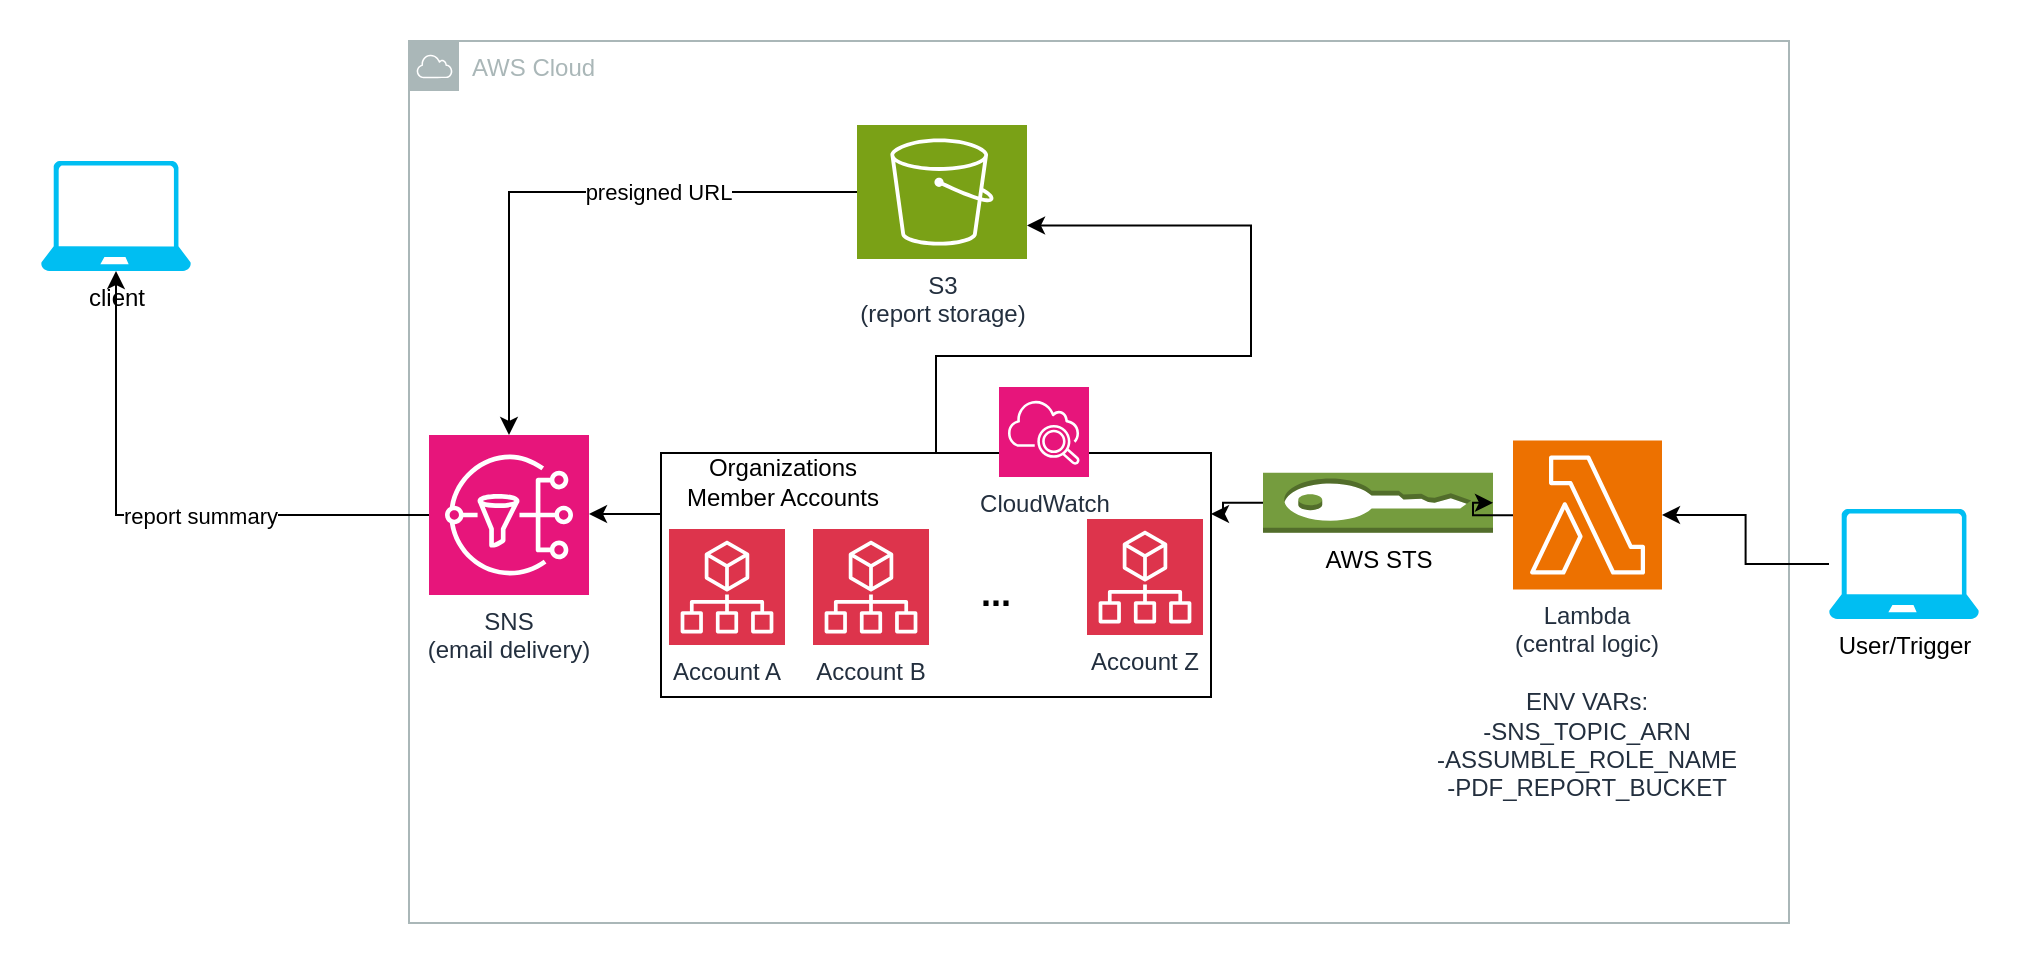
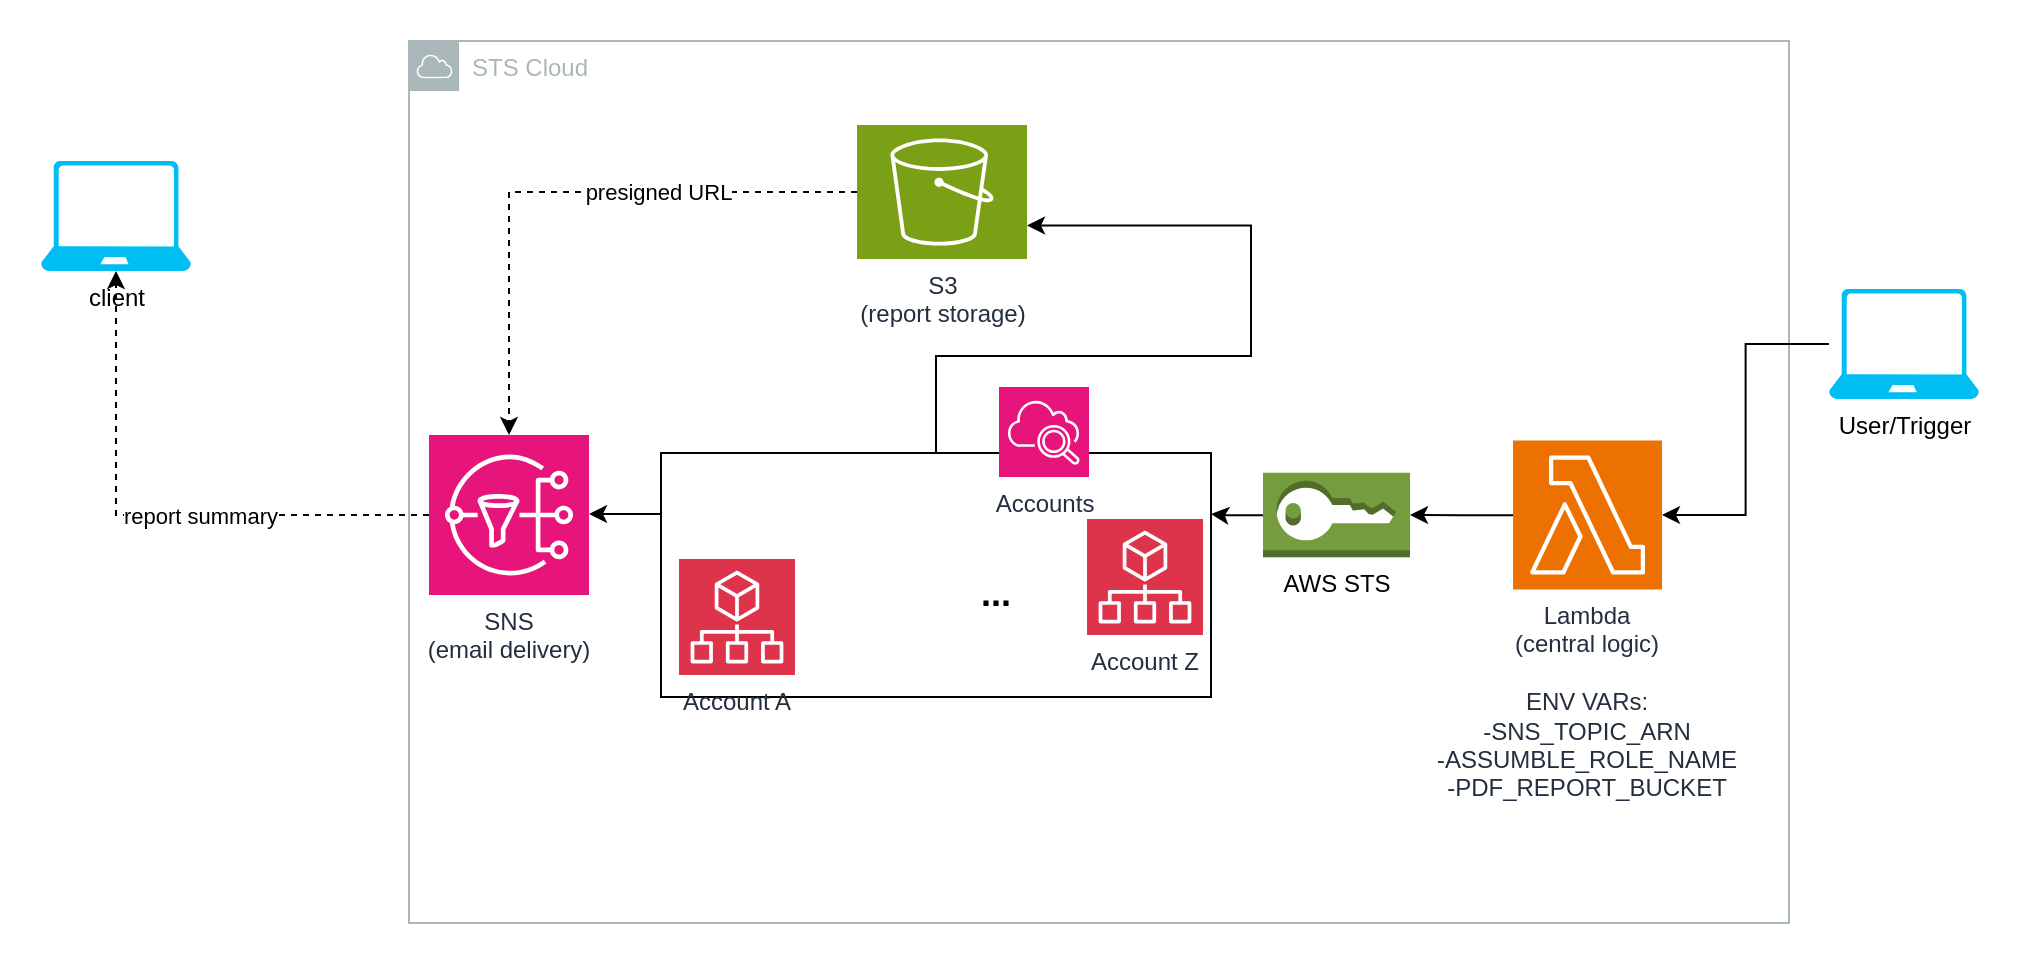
(527, 69) -> (527, 69)
(509, 268) -> (509, 268)
(116, 406) -> (116, 406)
(784, 483) -> none
(1378, 503) -> (1337, 515)
(1046, 505) -> (1046, 505)
(1904, 564) -> (1904, 344)
(727, 587) -> (737, 617)
(871, 587) -> none
